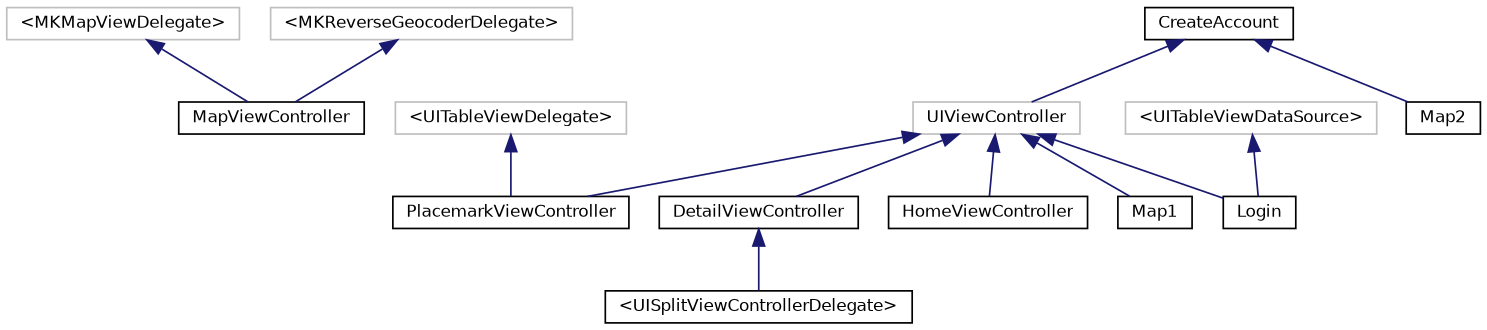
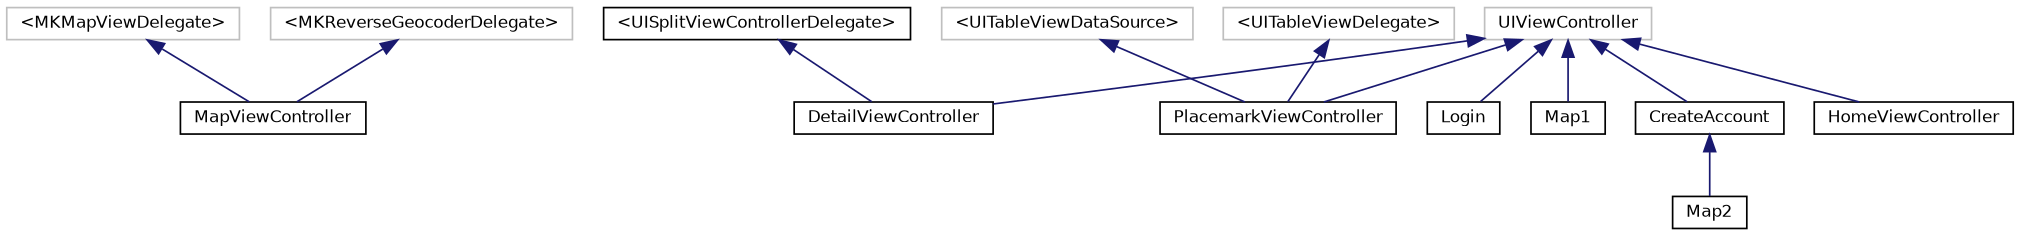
(1100, 74) -> (1646, 75)
(1256, 174) -> (1171, 70)
(759, 268) -> (833, 76)
